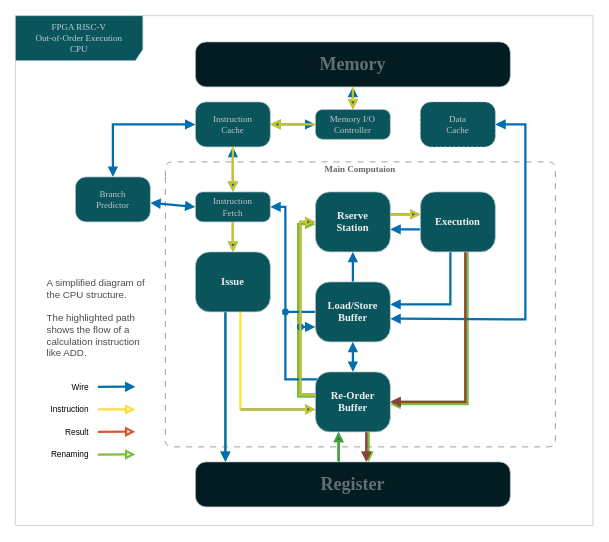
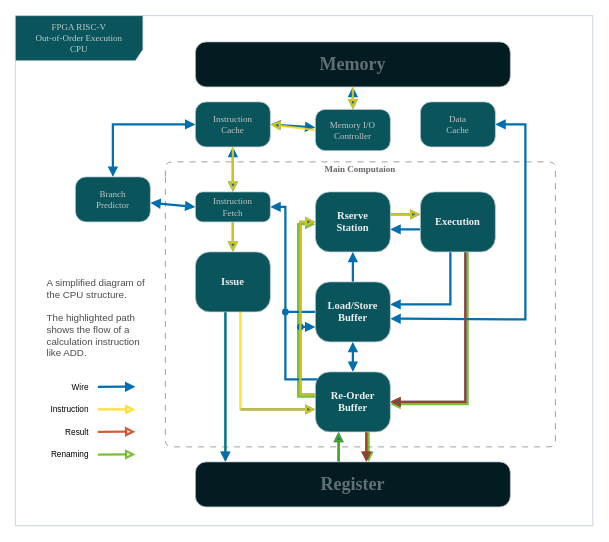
(353, 124) -> (353, 130)
(458, 124) -> (458, 124)
